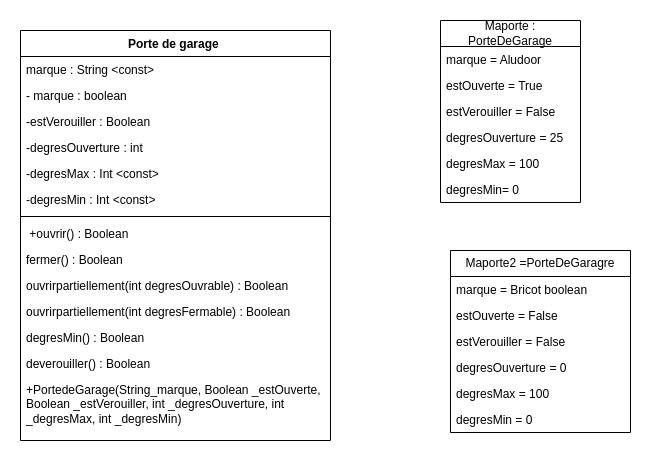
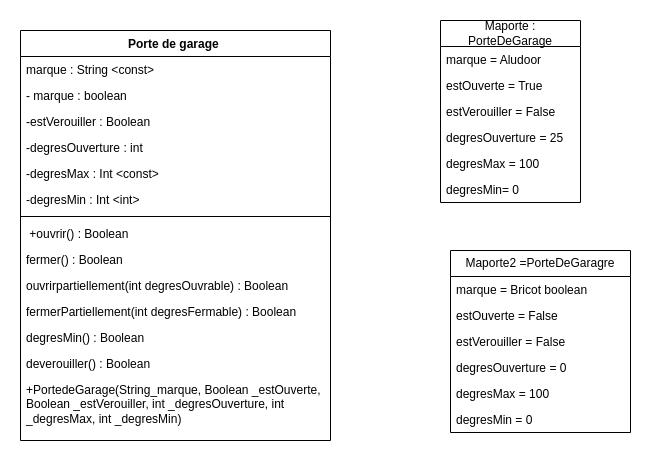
(99, 201) -> (91, 201)
(174, 313) -> (176, 313)
